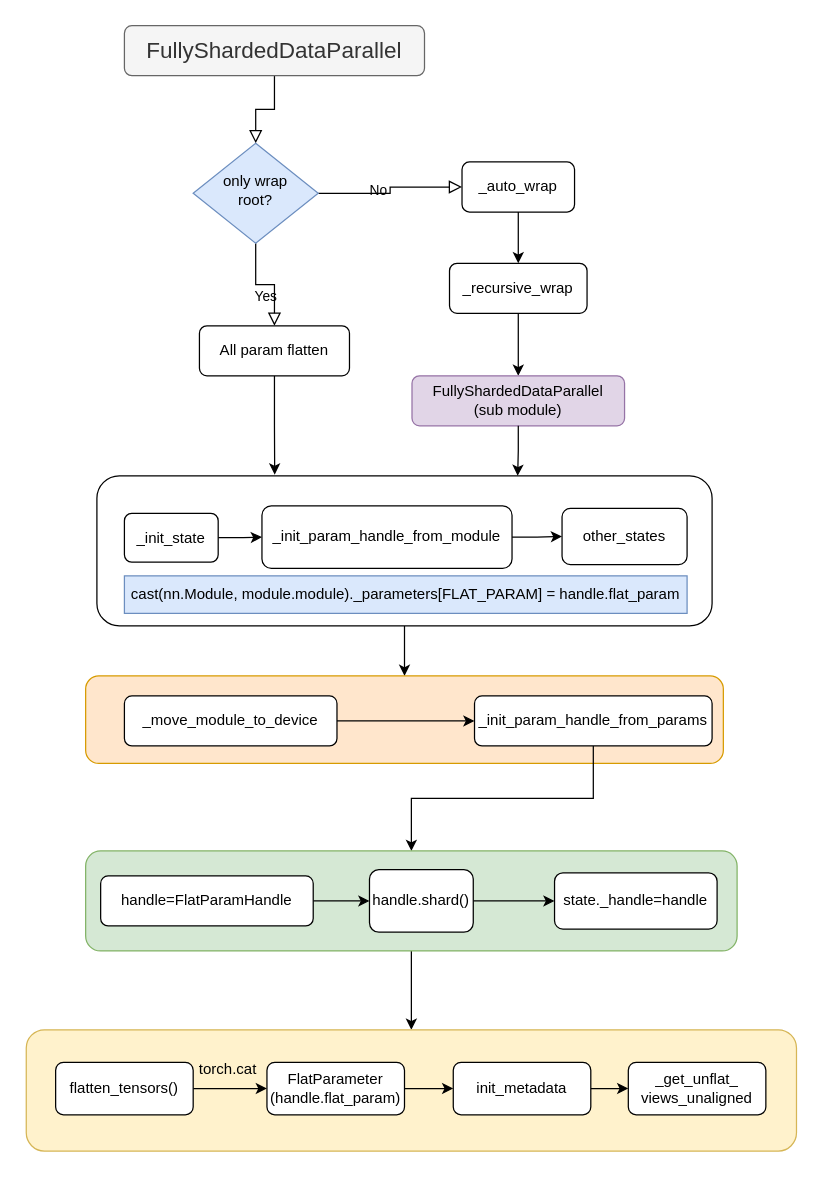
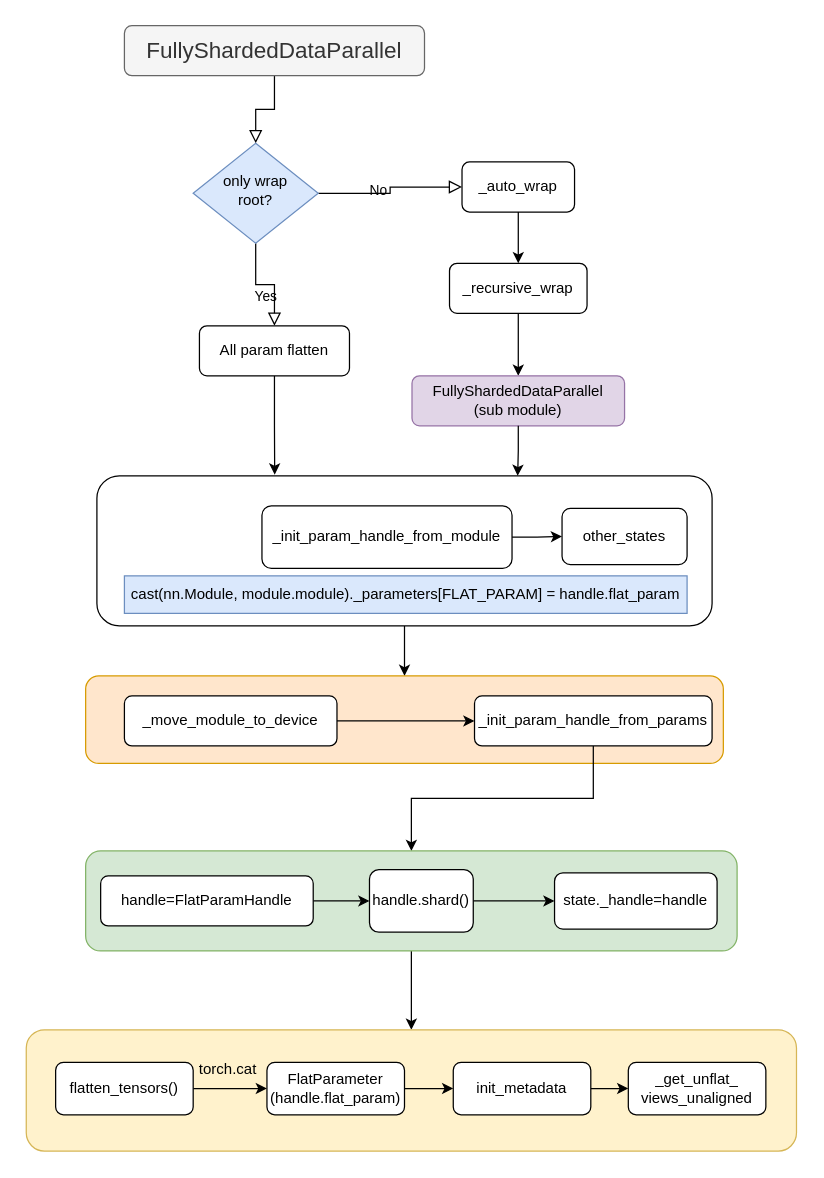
(171, 538) -> none
(235, 538) -> none
